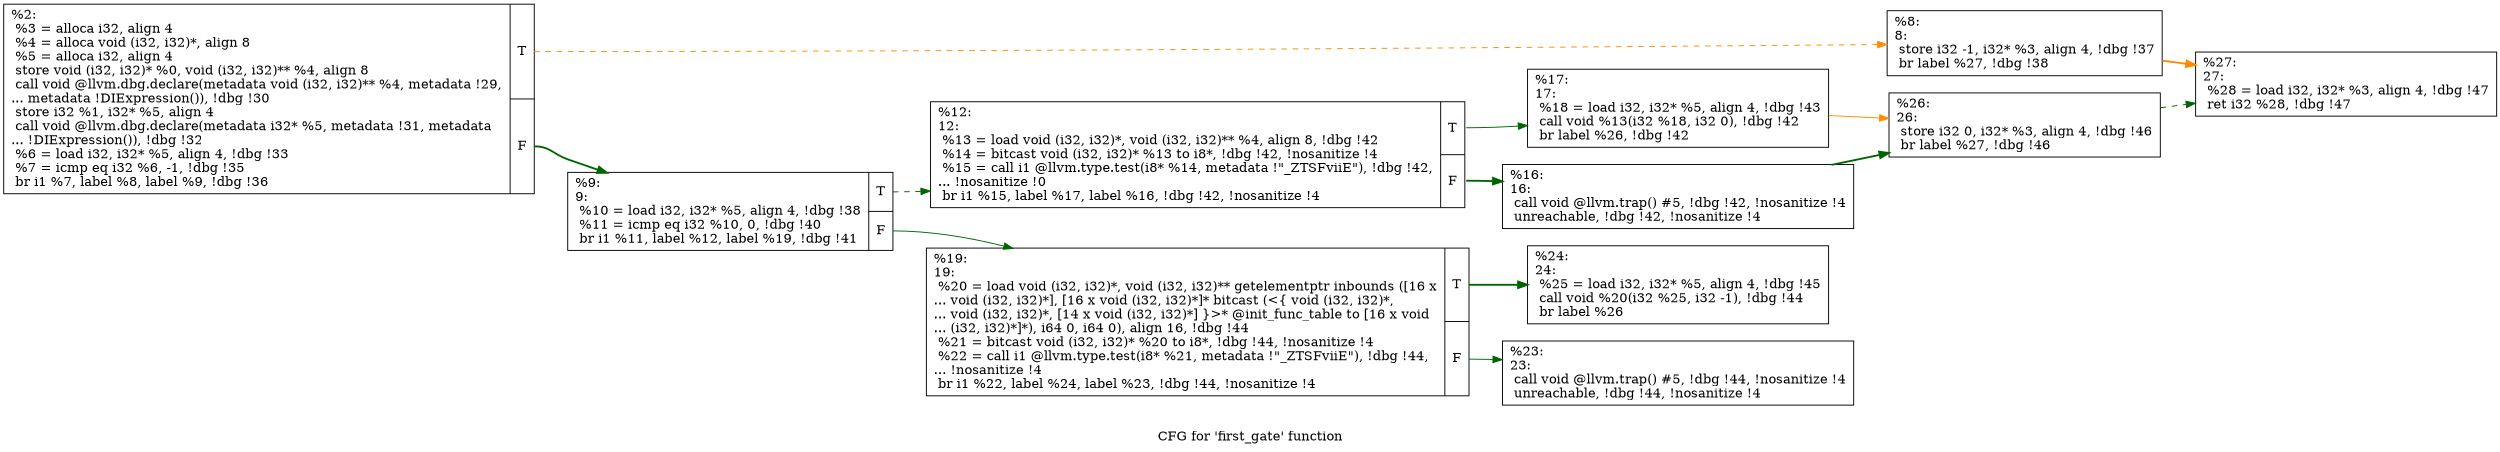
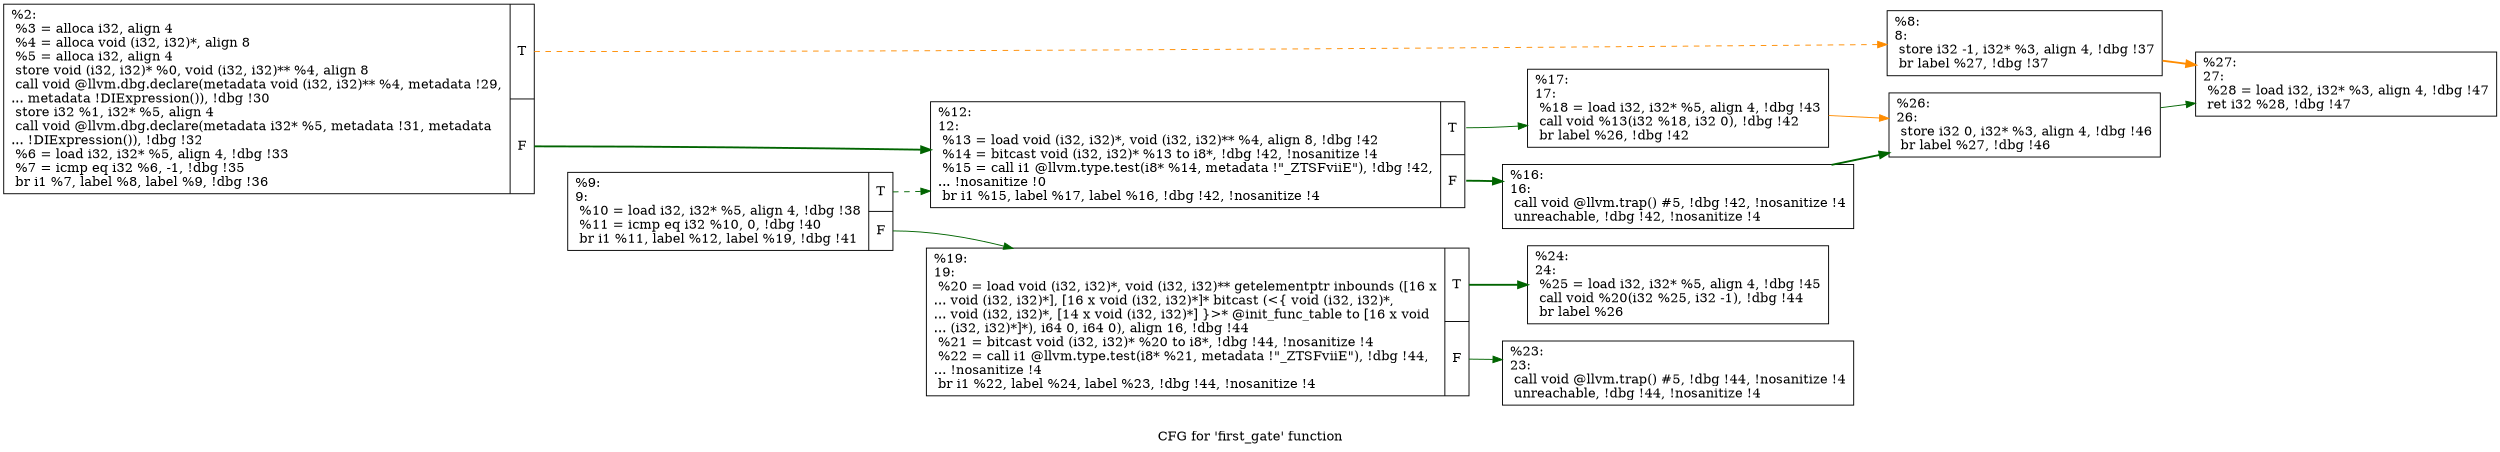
(1972, 64) -> (1972, 64)
(2173, 106) -> (2173, 106)
(566, 159) -> (728, 147)
